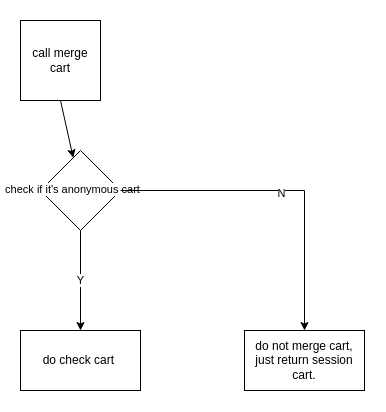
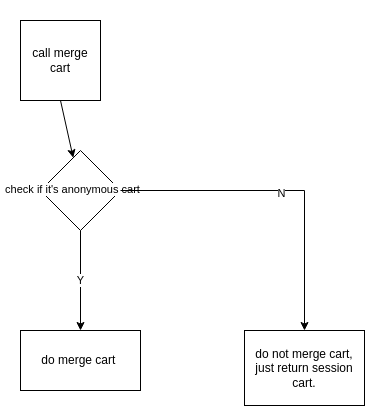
(81, 361) -> (81, 361)
(305, 361) -> (305, 368)
